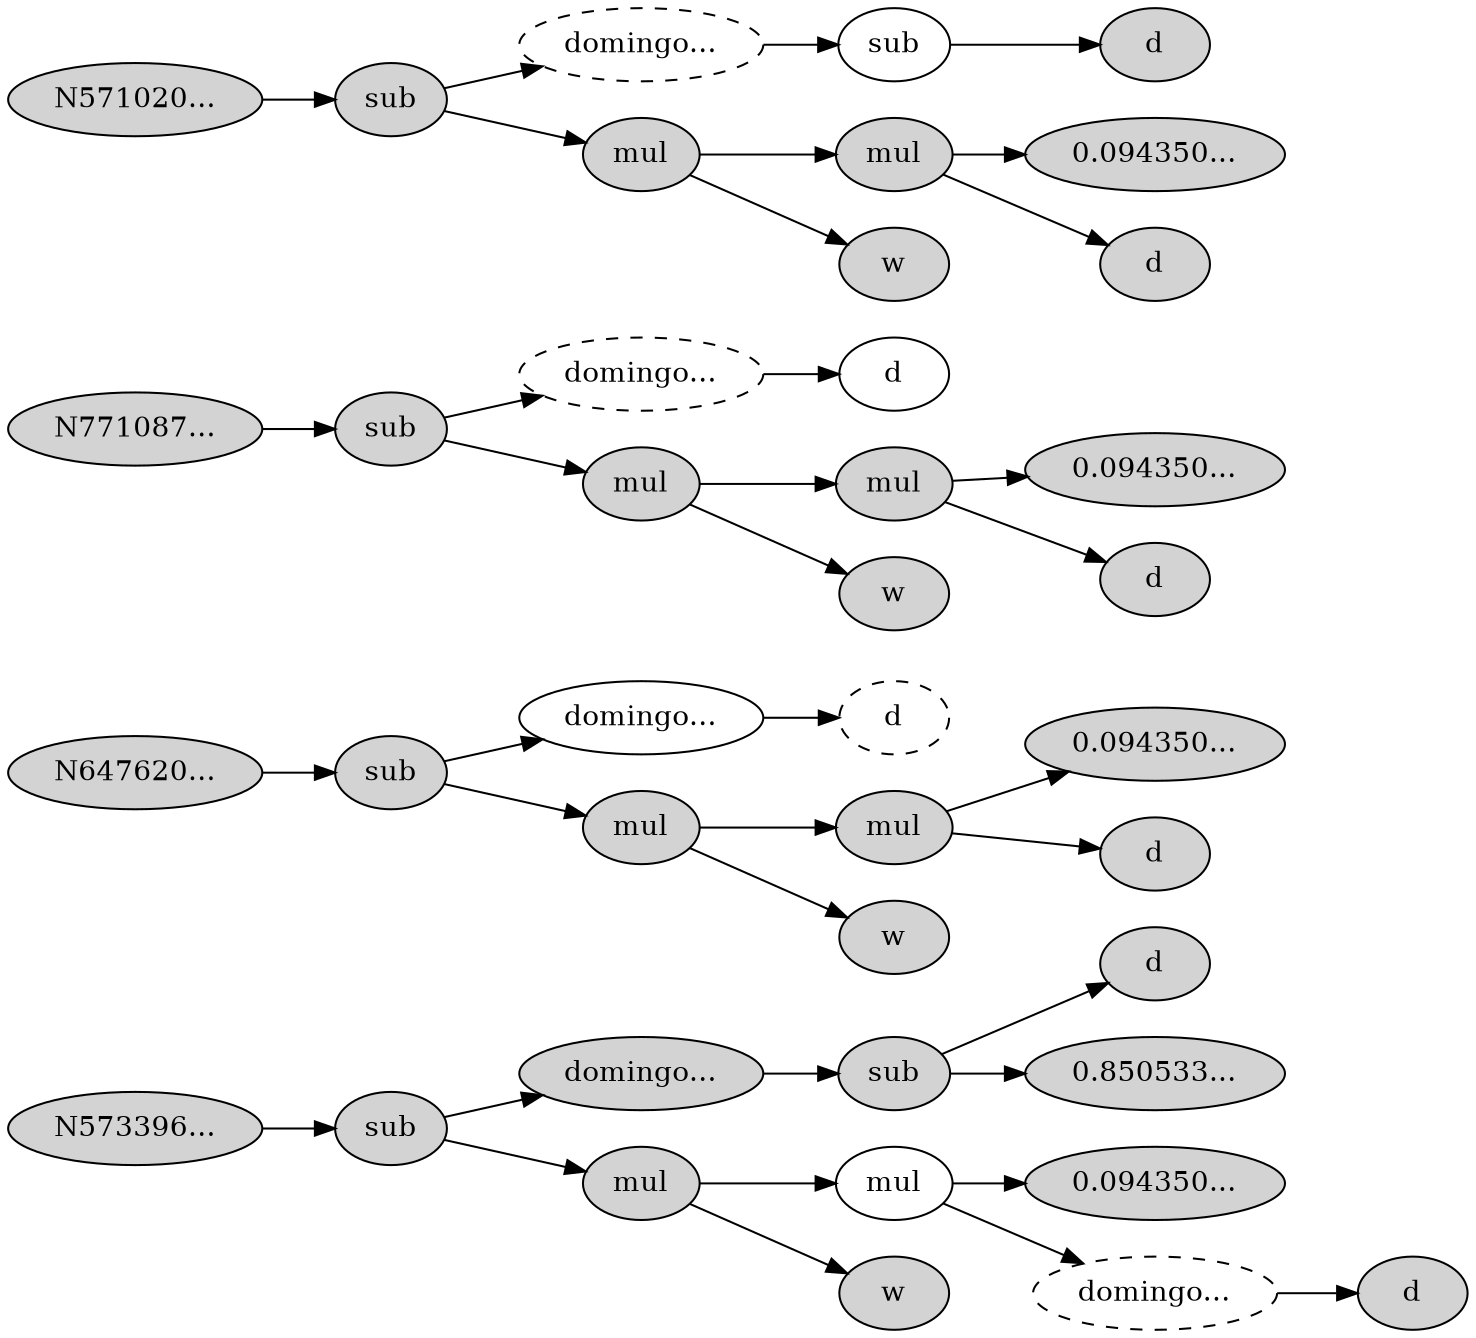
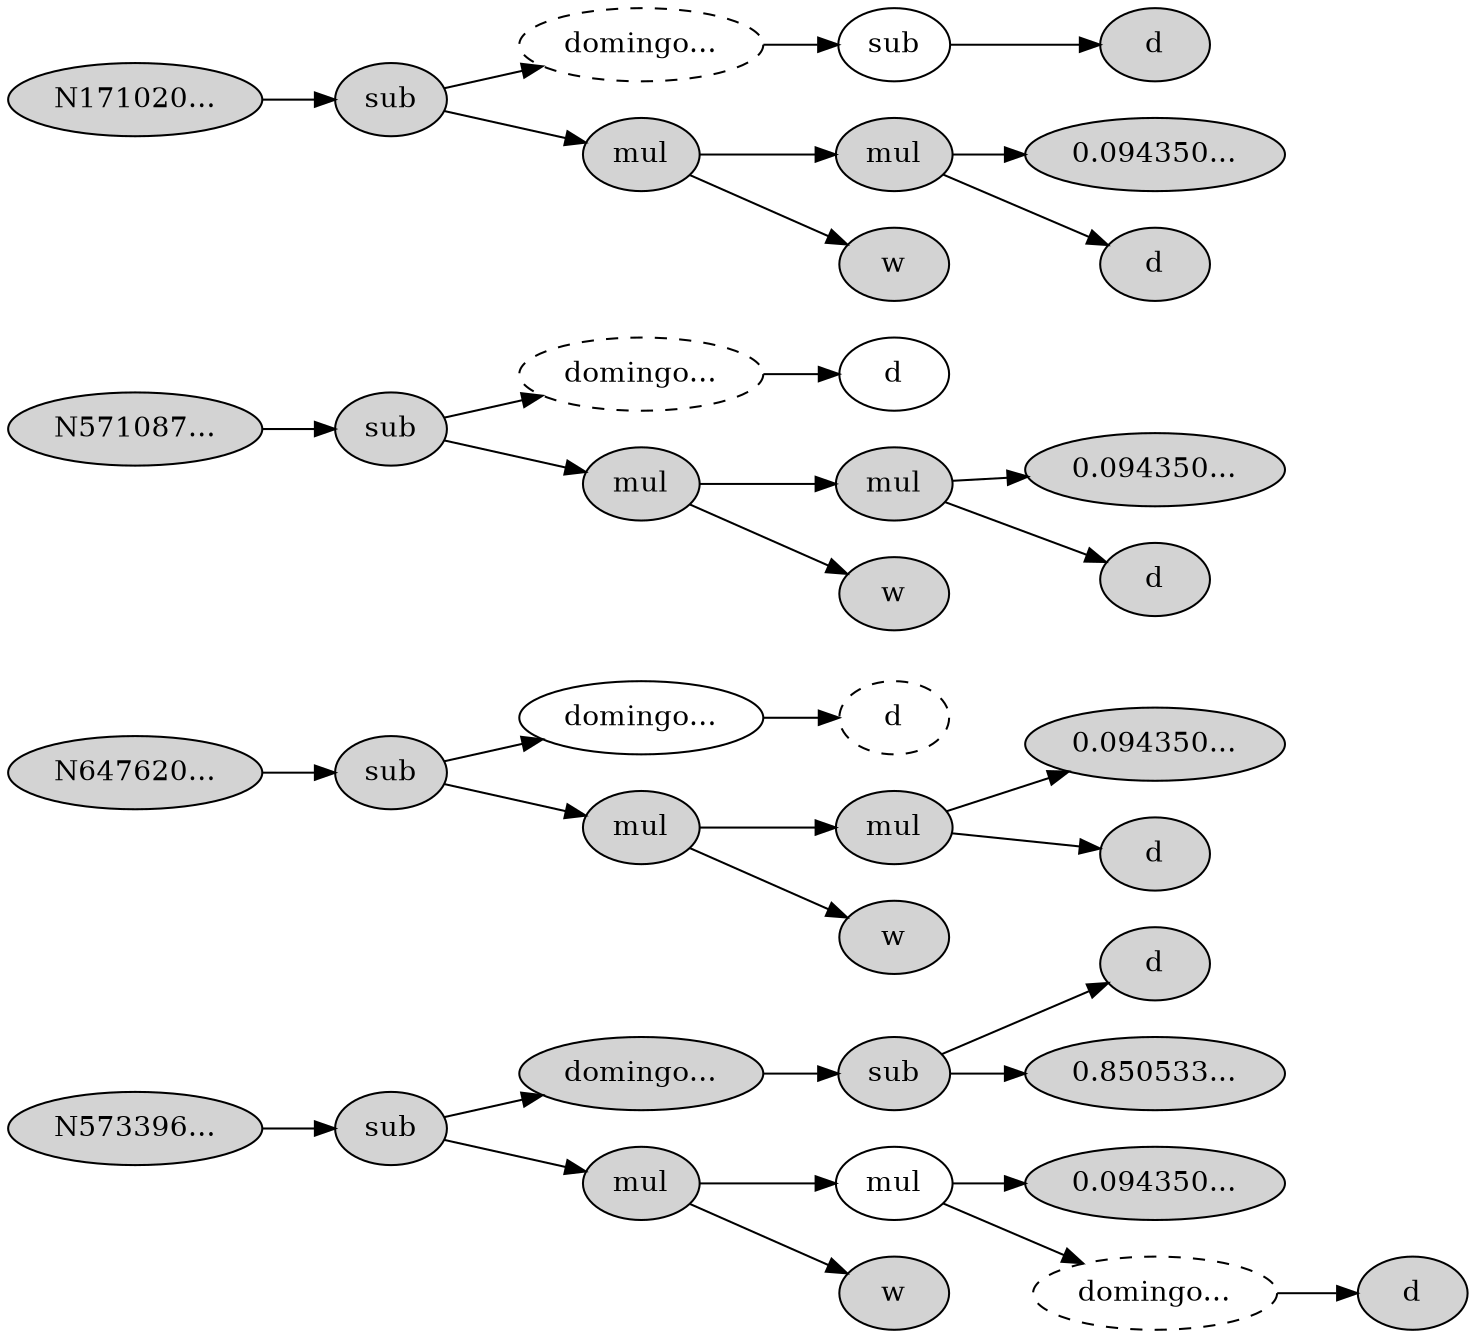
(135, 100) -> (135, 100)
(135, 429) -> (135, 429)
